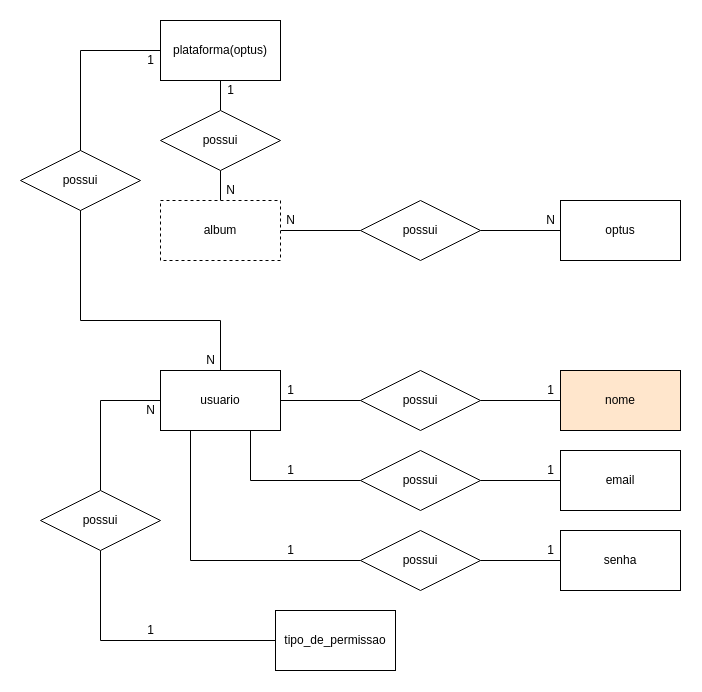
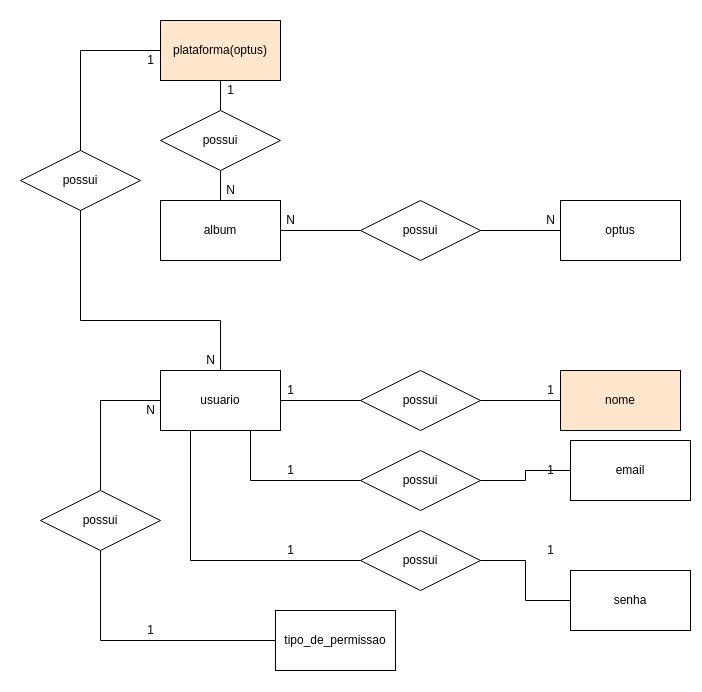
(221, 51) -> (221, 51)
(221, 231) -> (221, 231)
(621, 481) -> (631, 471)
(621, 561) -> (631, 601)
